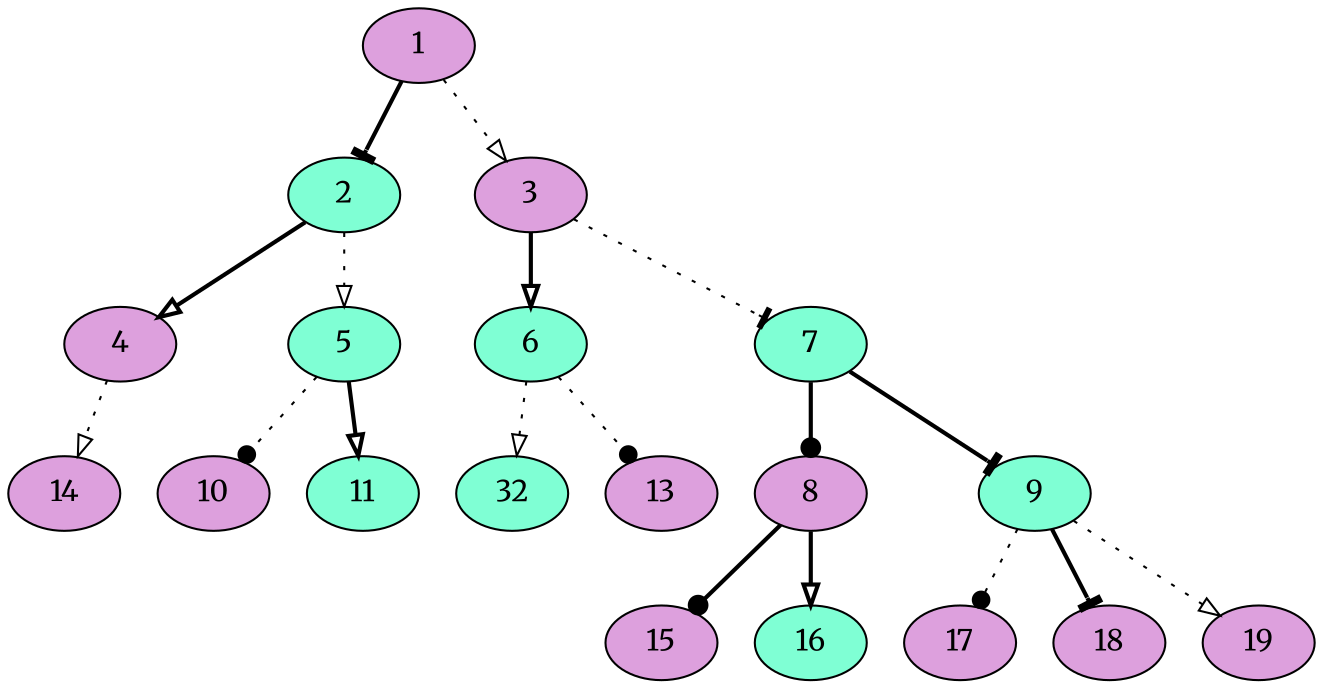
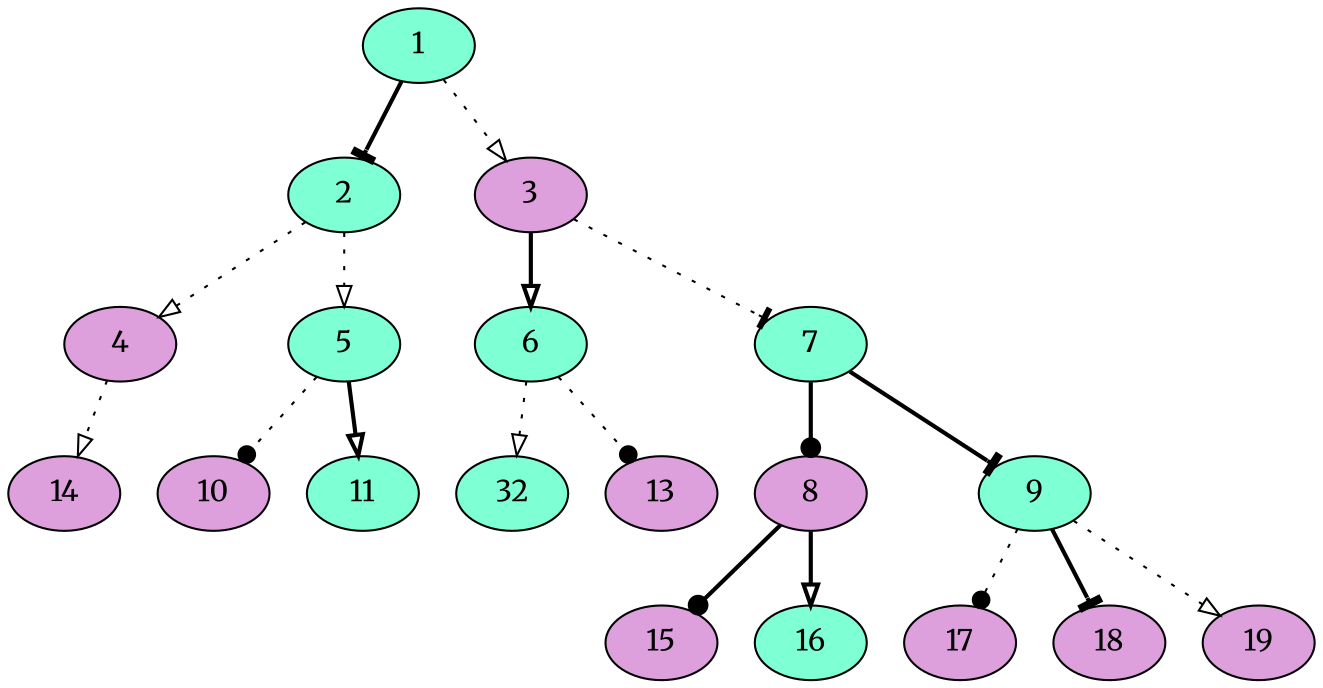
(419, 46) -> (419, 46)
(241, 264) -> (241, 264)
